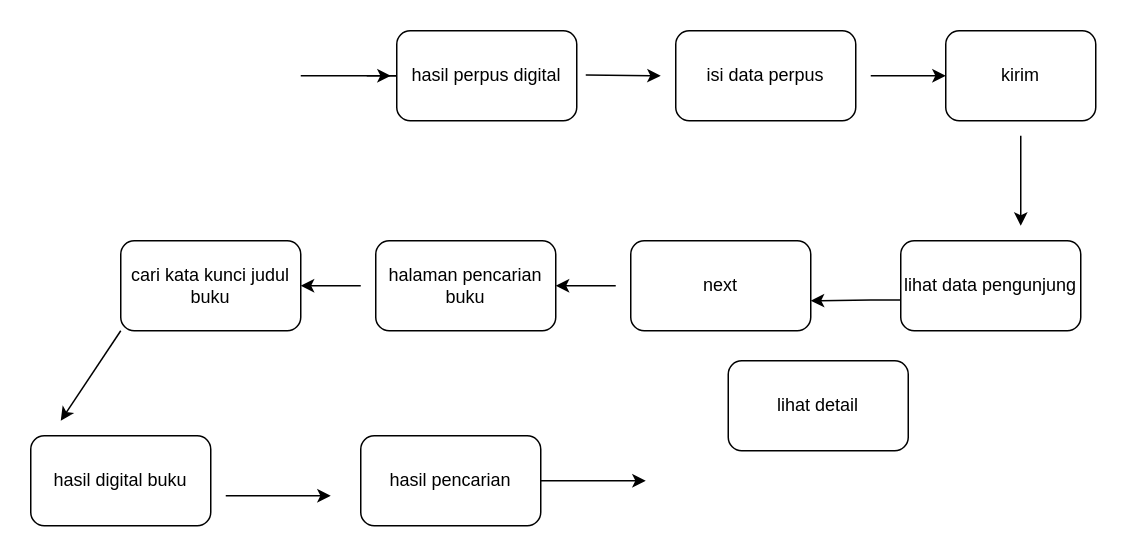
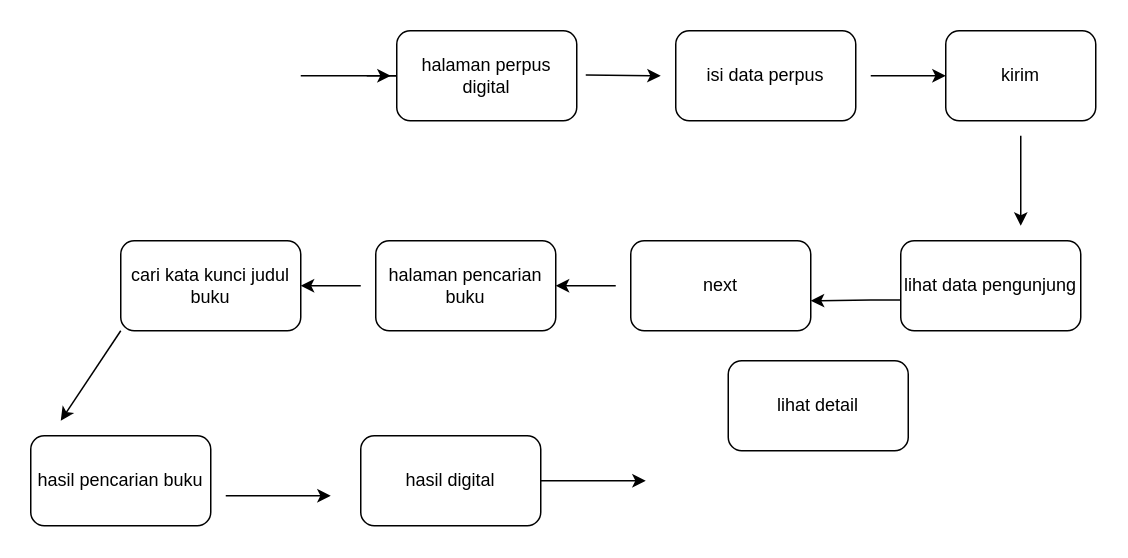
(487, 76) -> (487, 76)
(121, 481) -> (121, 481)
(451, 481) -> (451, 481)
